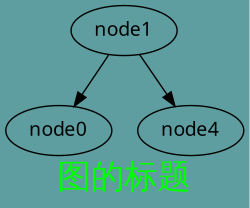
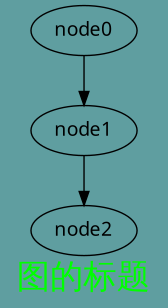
(95, 75) -> (84, 74)
(191, 131) -> (84, 231)
